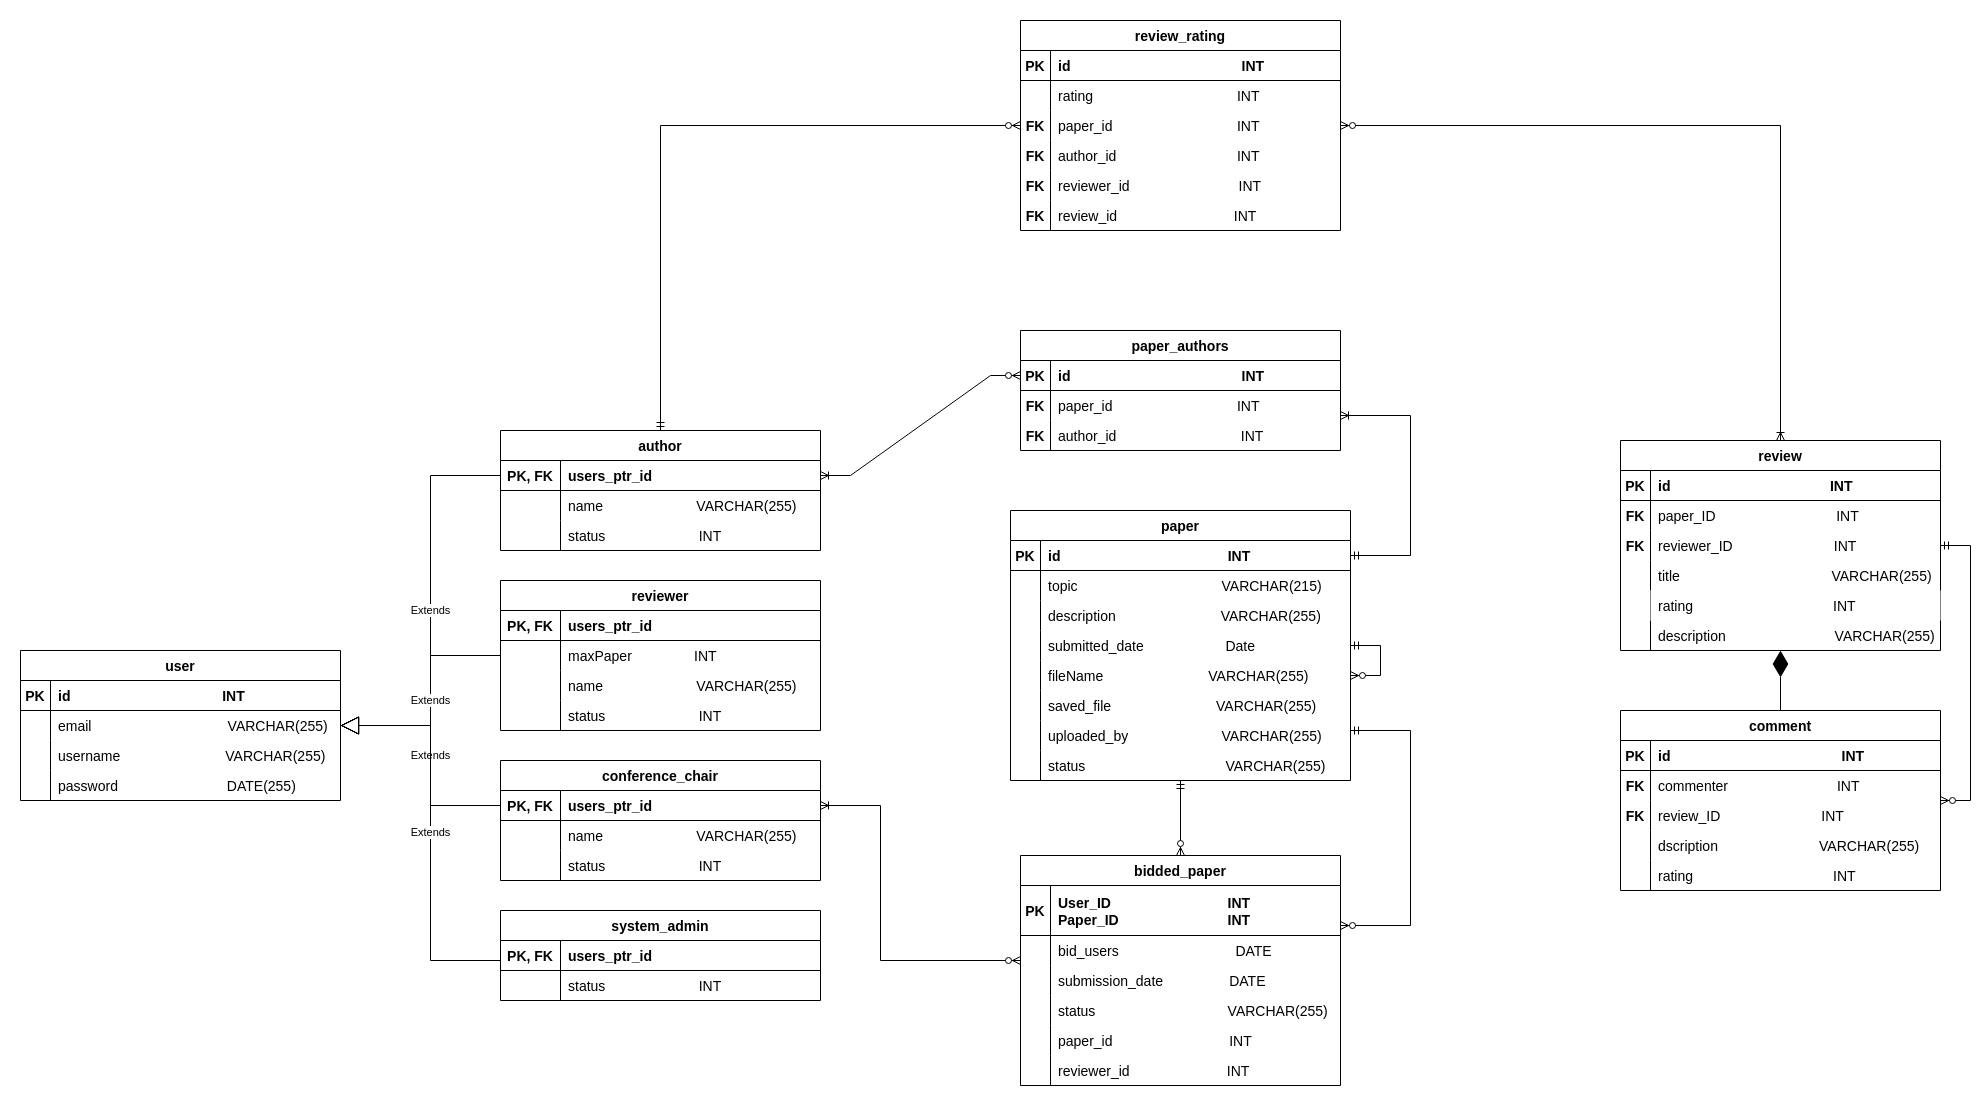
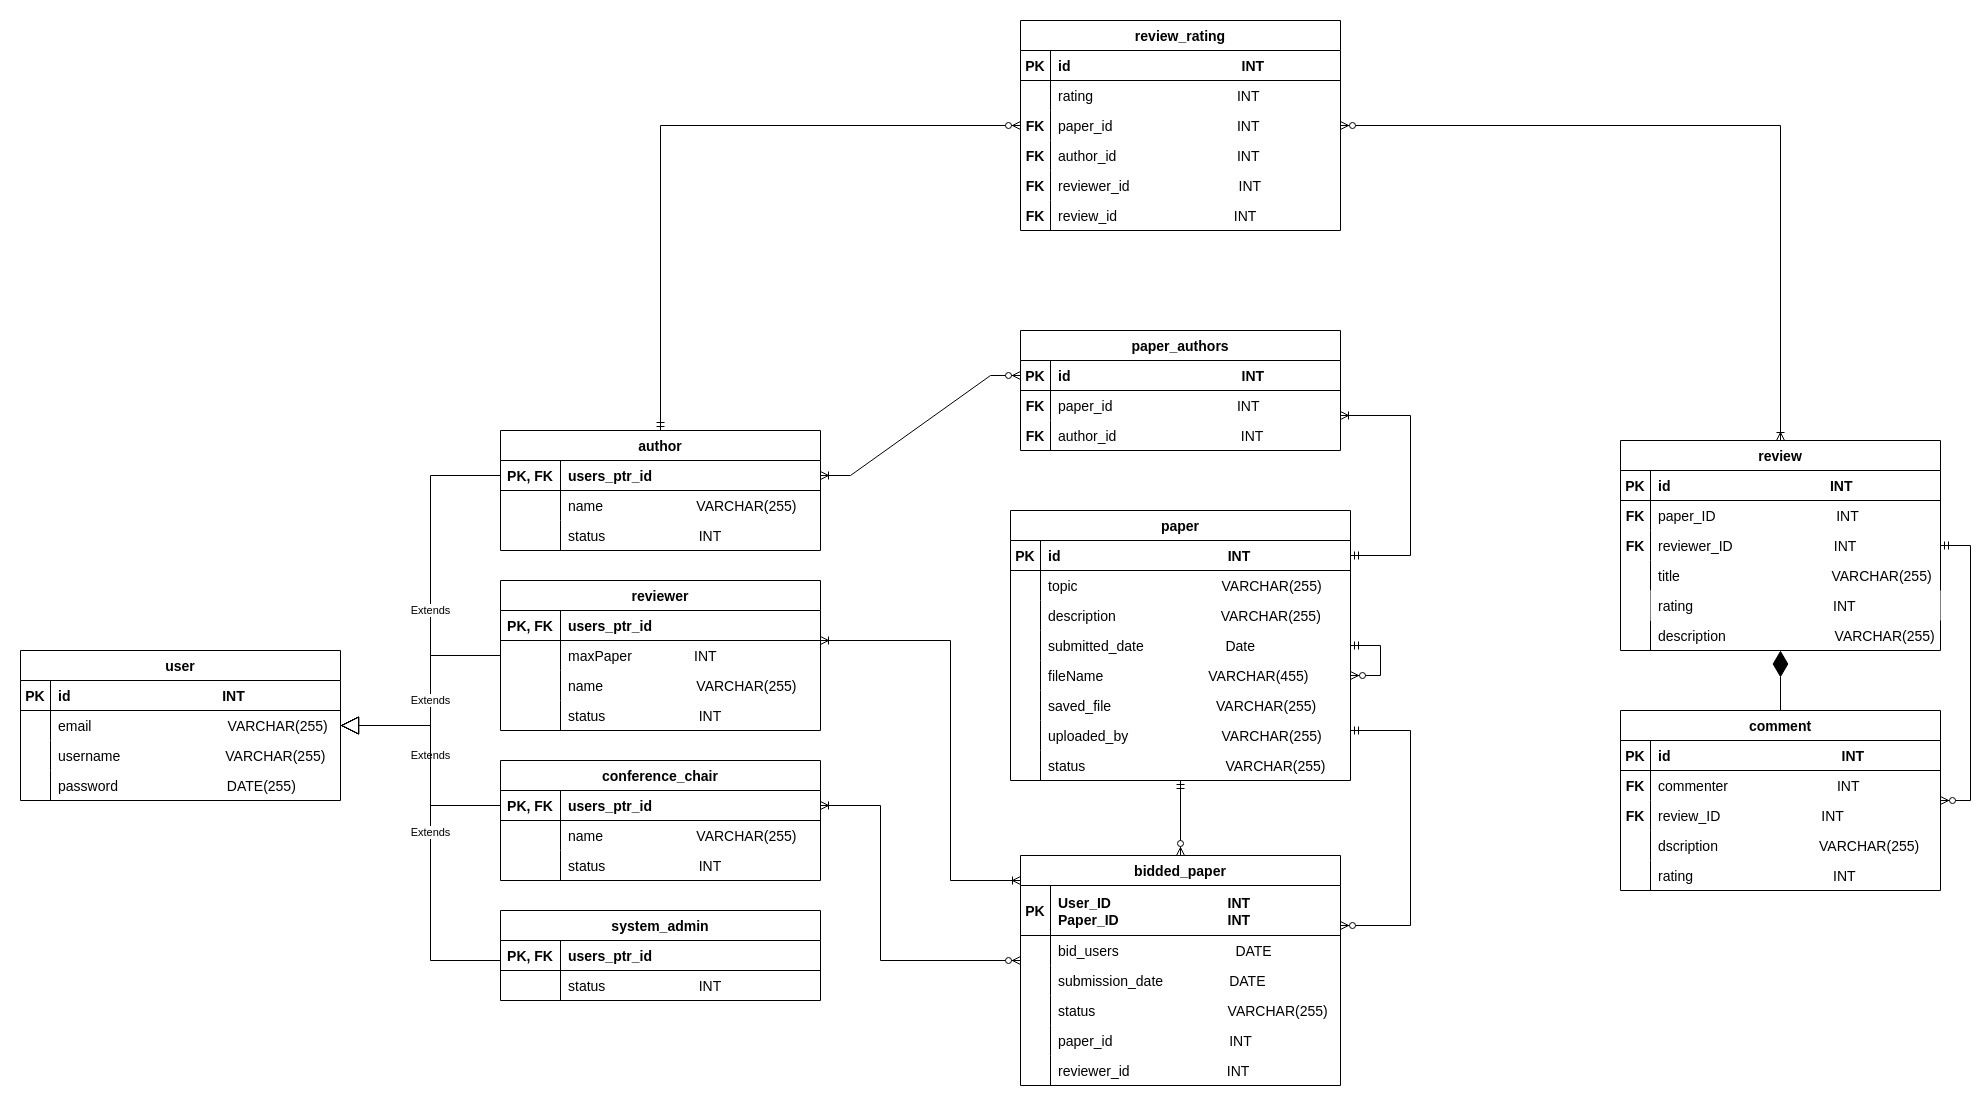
(1225, 586) -> (1225, 586)
(1205, 676) -> (1205, 676)
none -> (951, 731)
